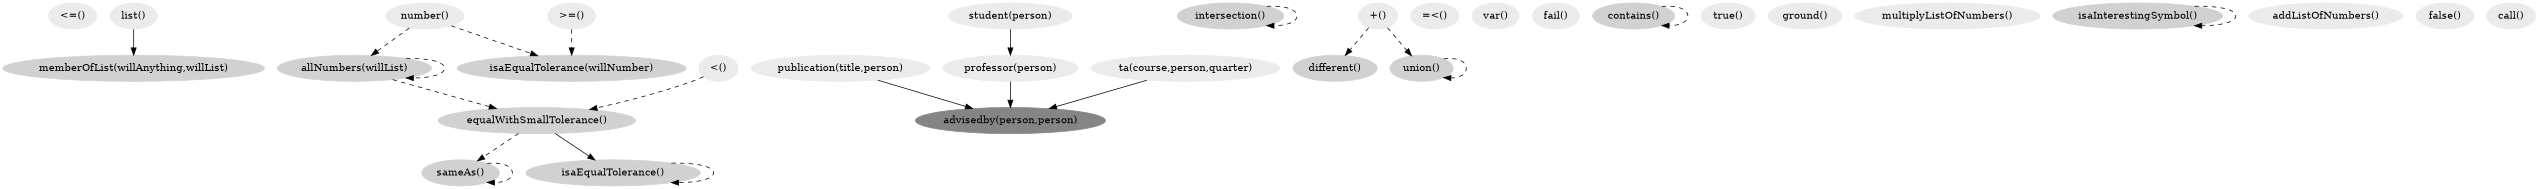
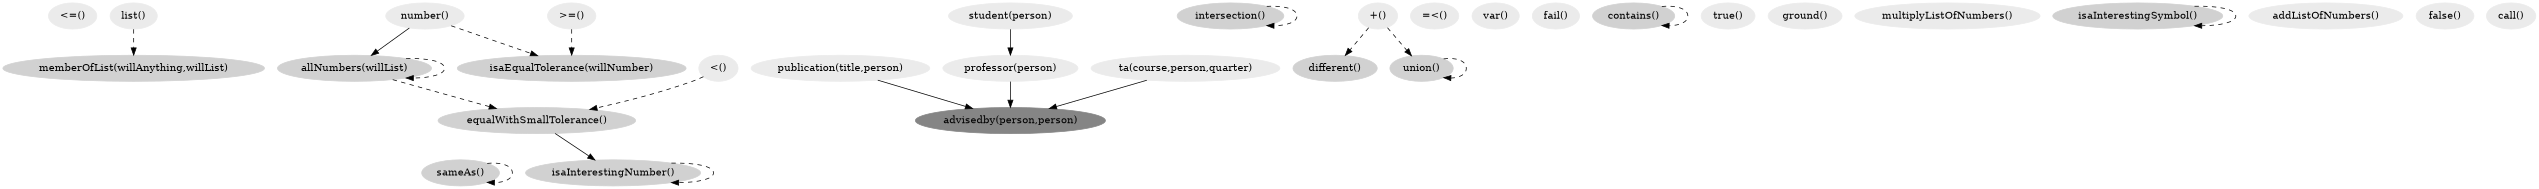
(134, 39) -> (134, 39)
(393, 40) -> (393, 40)
(501, 145) -> none
(613, 173) -> (613, 173)
